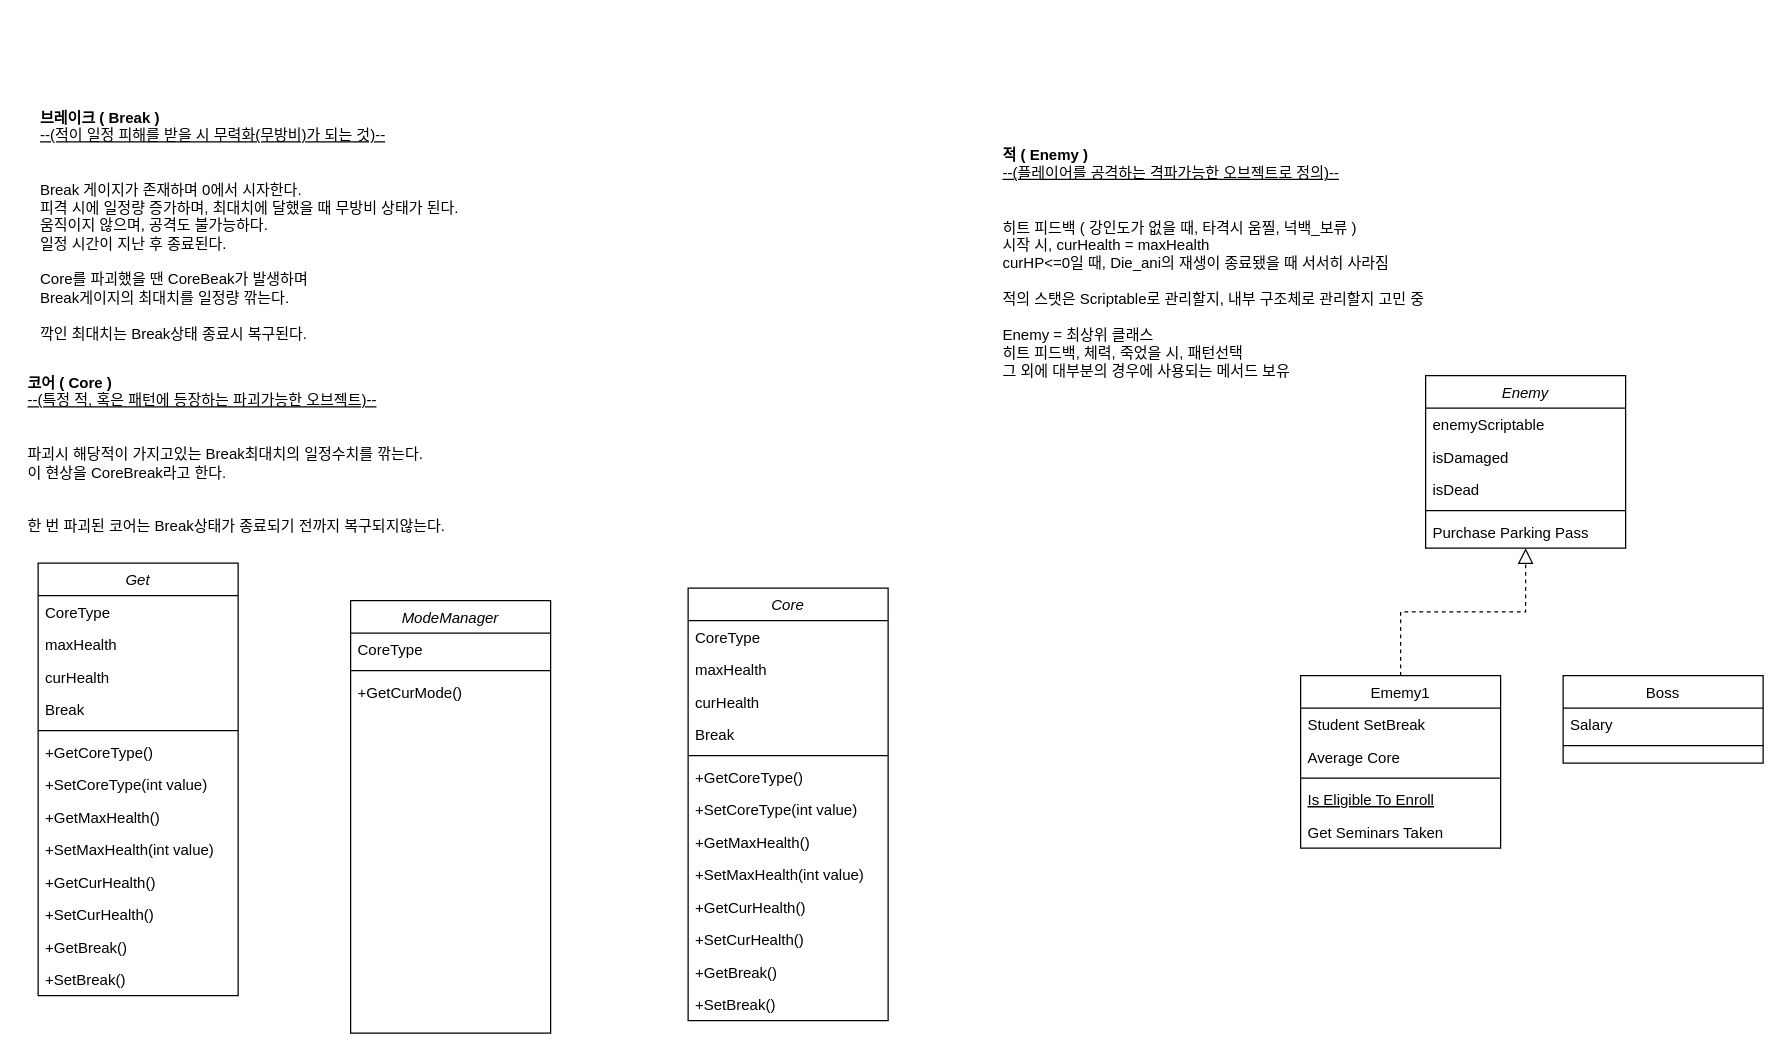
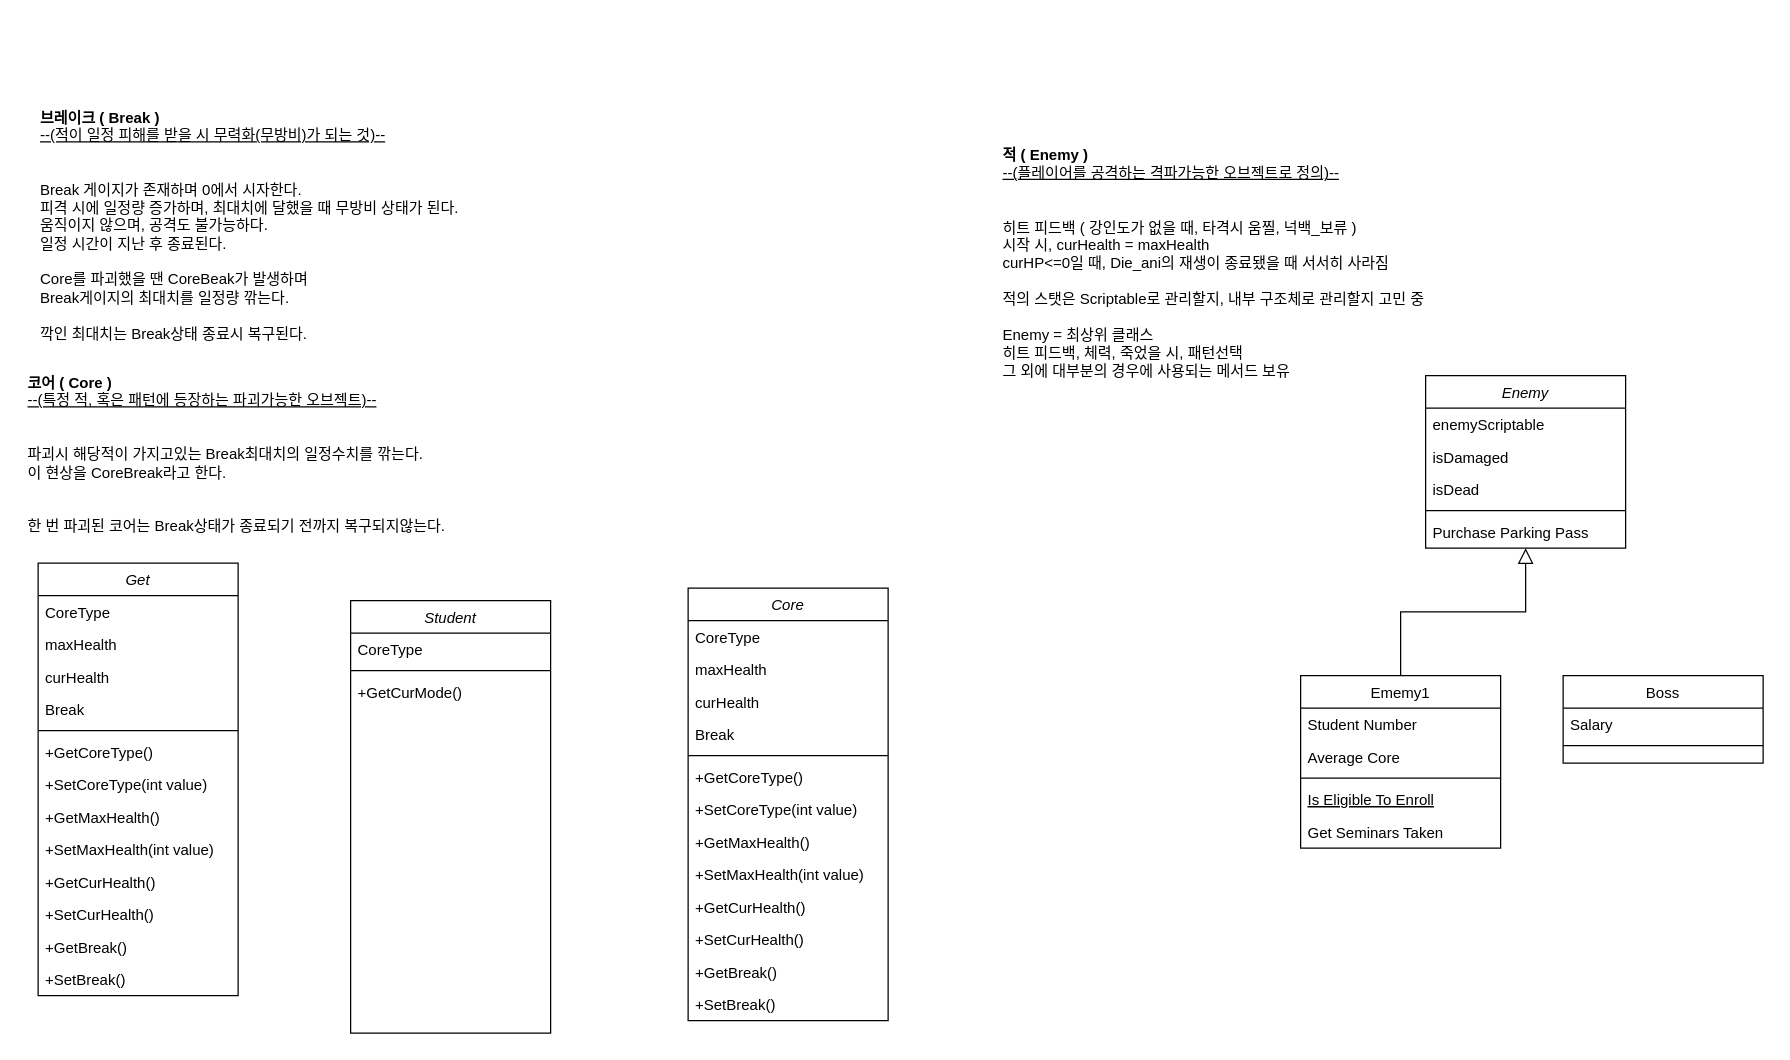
(1456, 612) -> (1456, 612)
(450, 618) -> (450, 618)
(1373, 725) -> (1364, 725)
